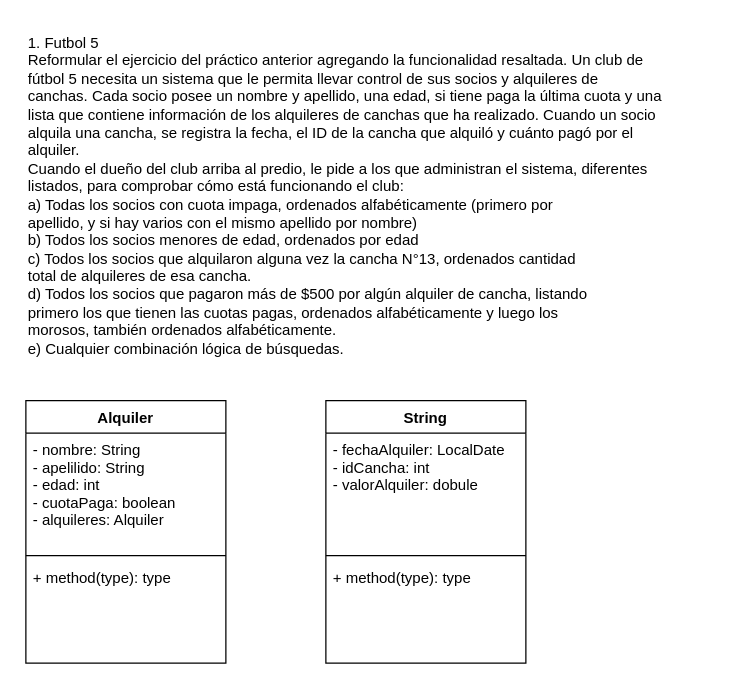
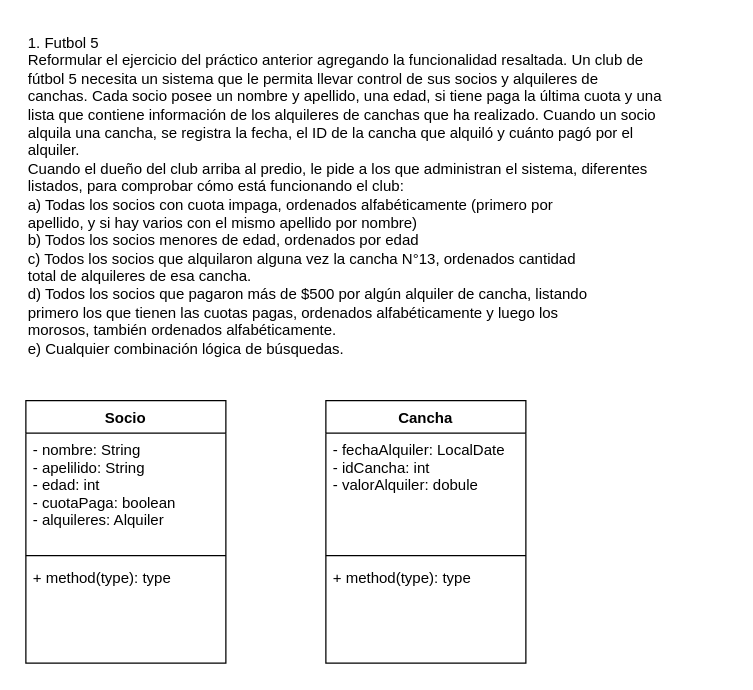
(125, 418) -> (125, 418)
(425, 418) -> (425, 418)
